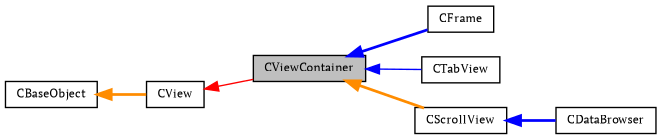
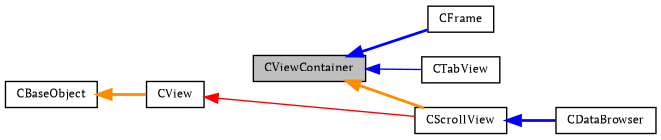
(236, 83) -> (316, 107)
